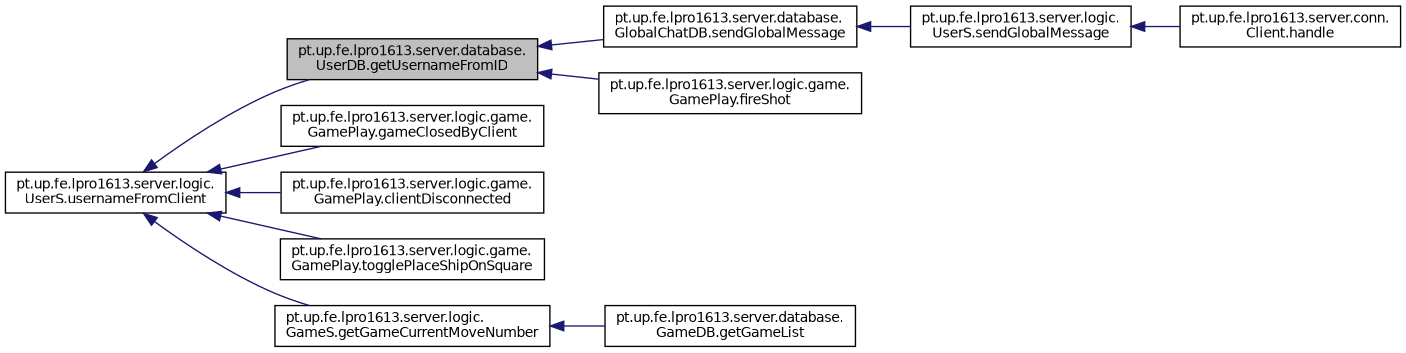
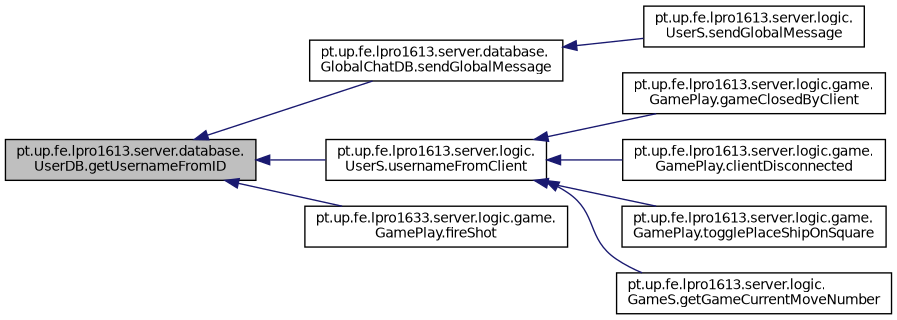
(1290, 27) -> none
(730, 93) -> (436, 227)
(228, 115) -> (298, 160)
(730, 326) -> none
